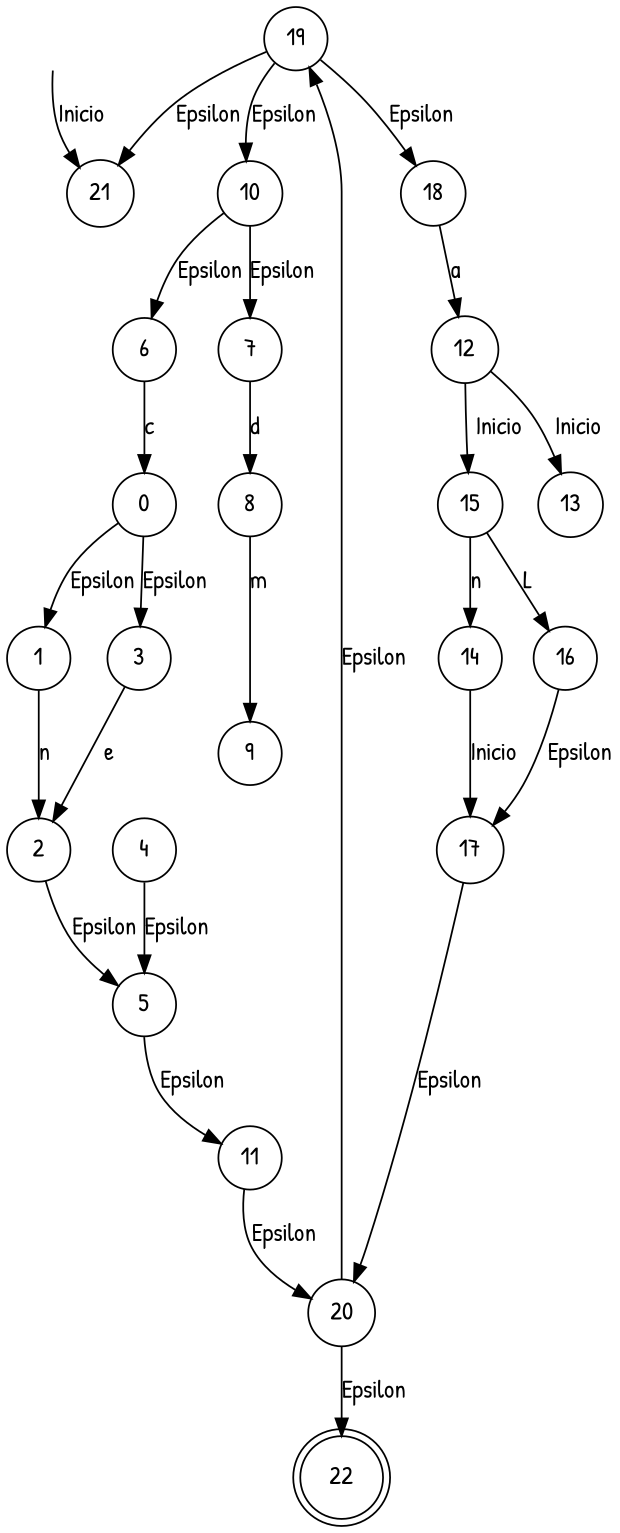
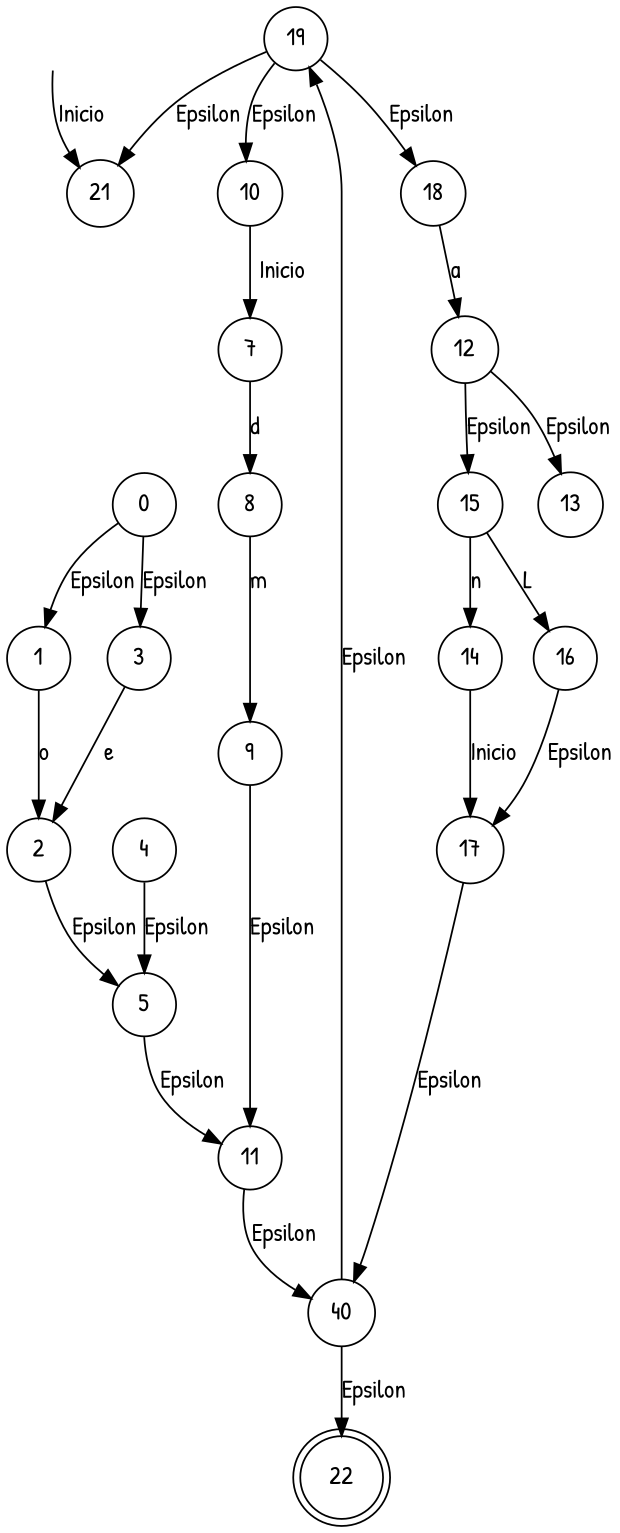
(283, 272) -> (283, 272)
(144, 350) -> none
(499, 428) -> (499, 428)
(579, 428) -> (579, 428)
(45, 753) -> (45, 753)
none -> (250, 947)
(342, 1313) -> (342, 1313)
